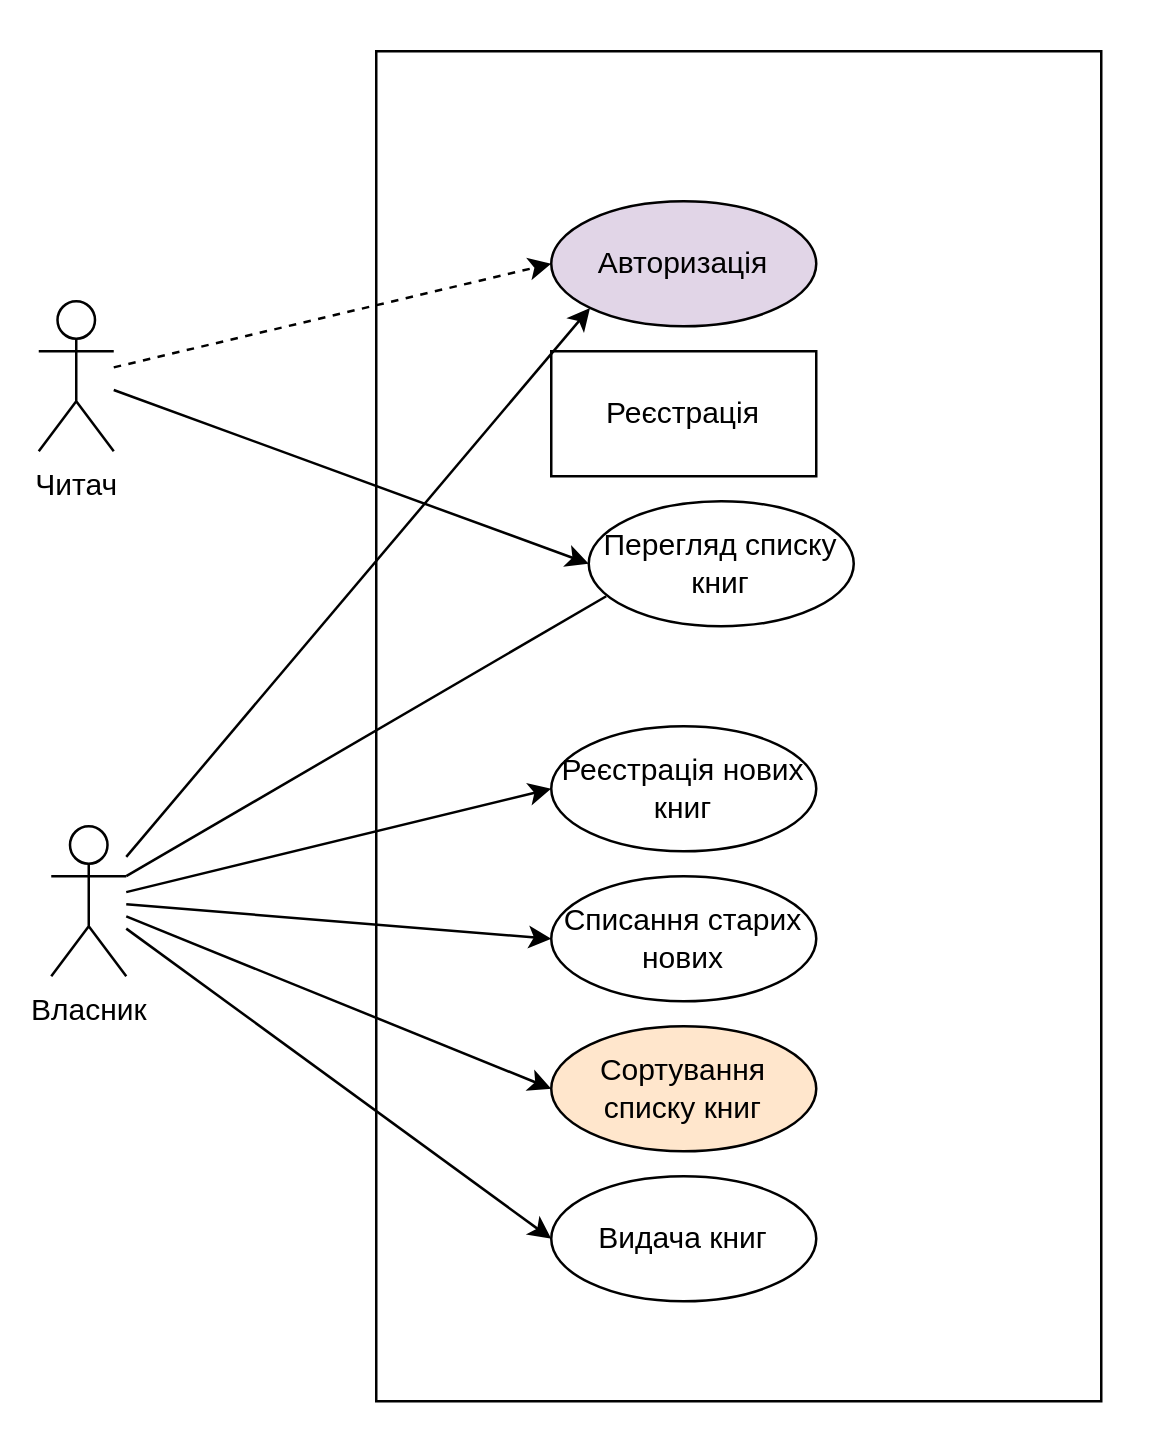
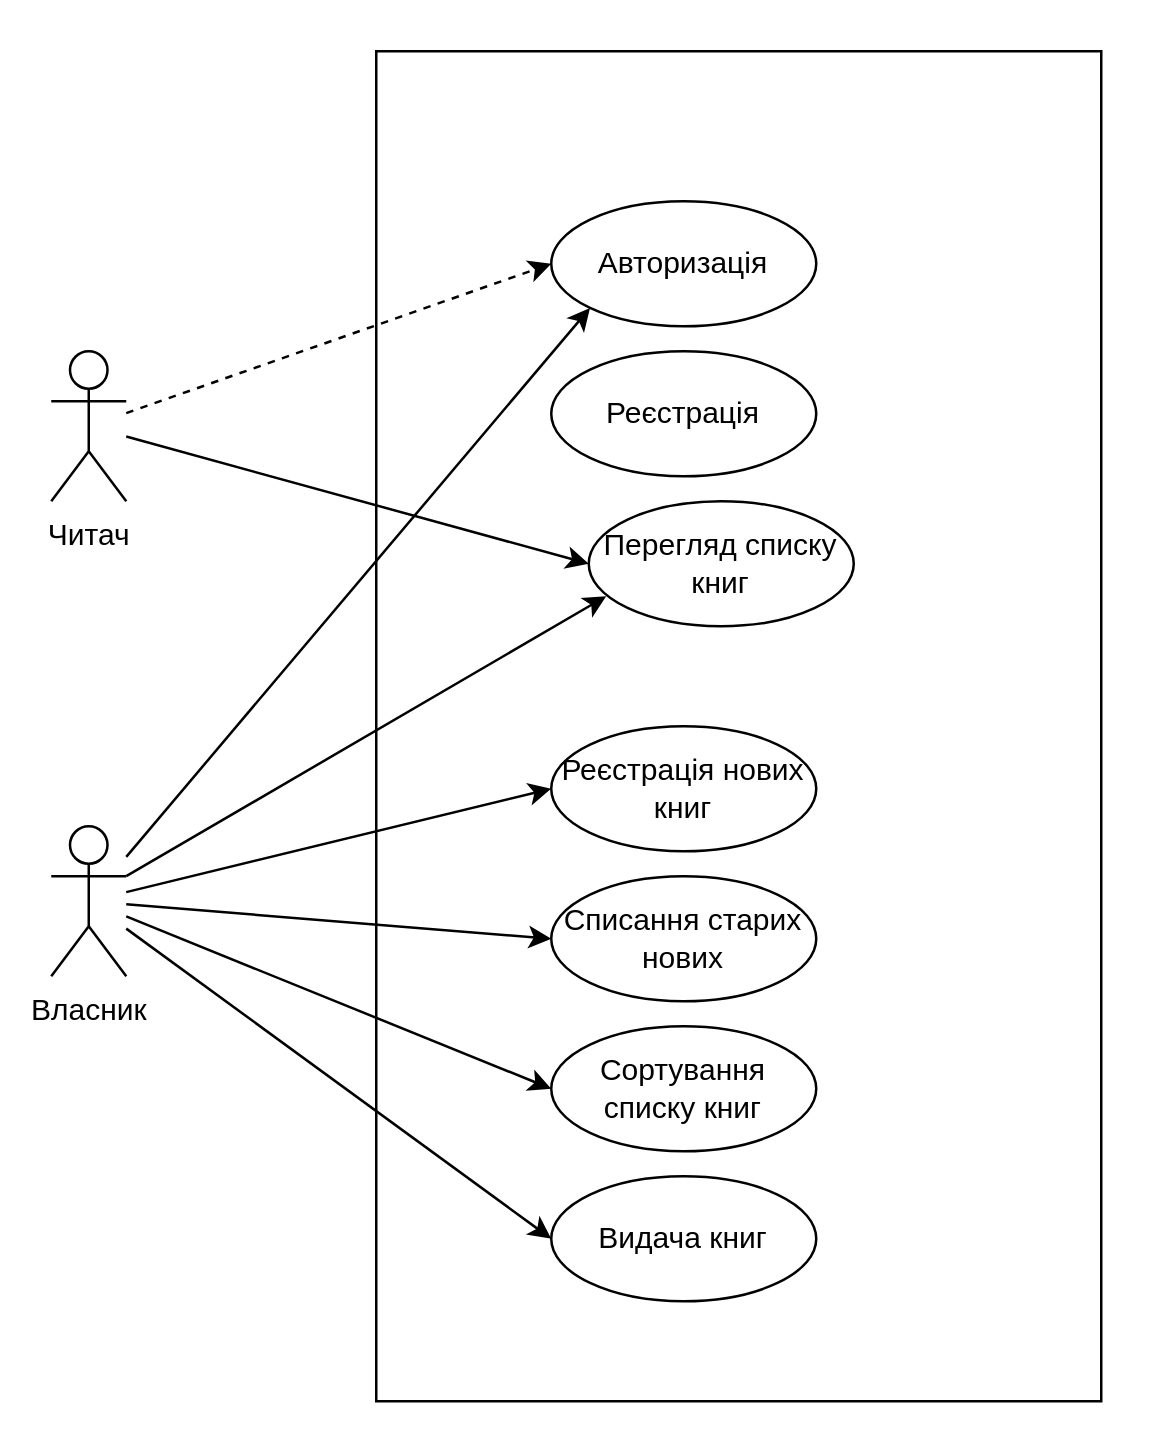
(684, 264) -> (684, 264)
(76, 376) -> (89, 426)
(684, 414) -> (684, 414)
(598, 601) -> (591, 605)
(684, 1089) -> (684, 1089)
